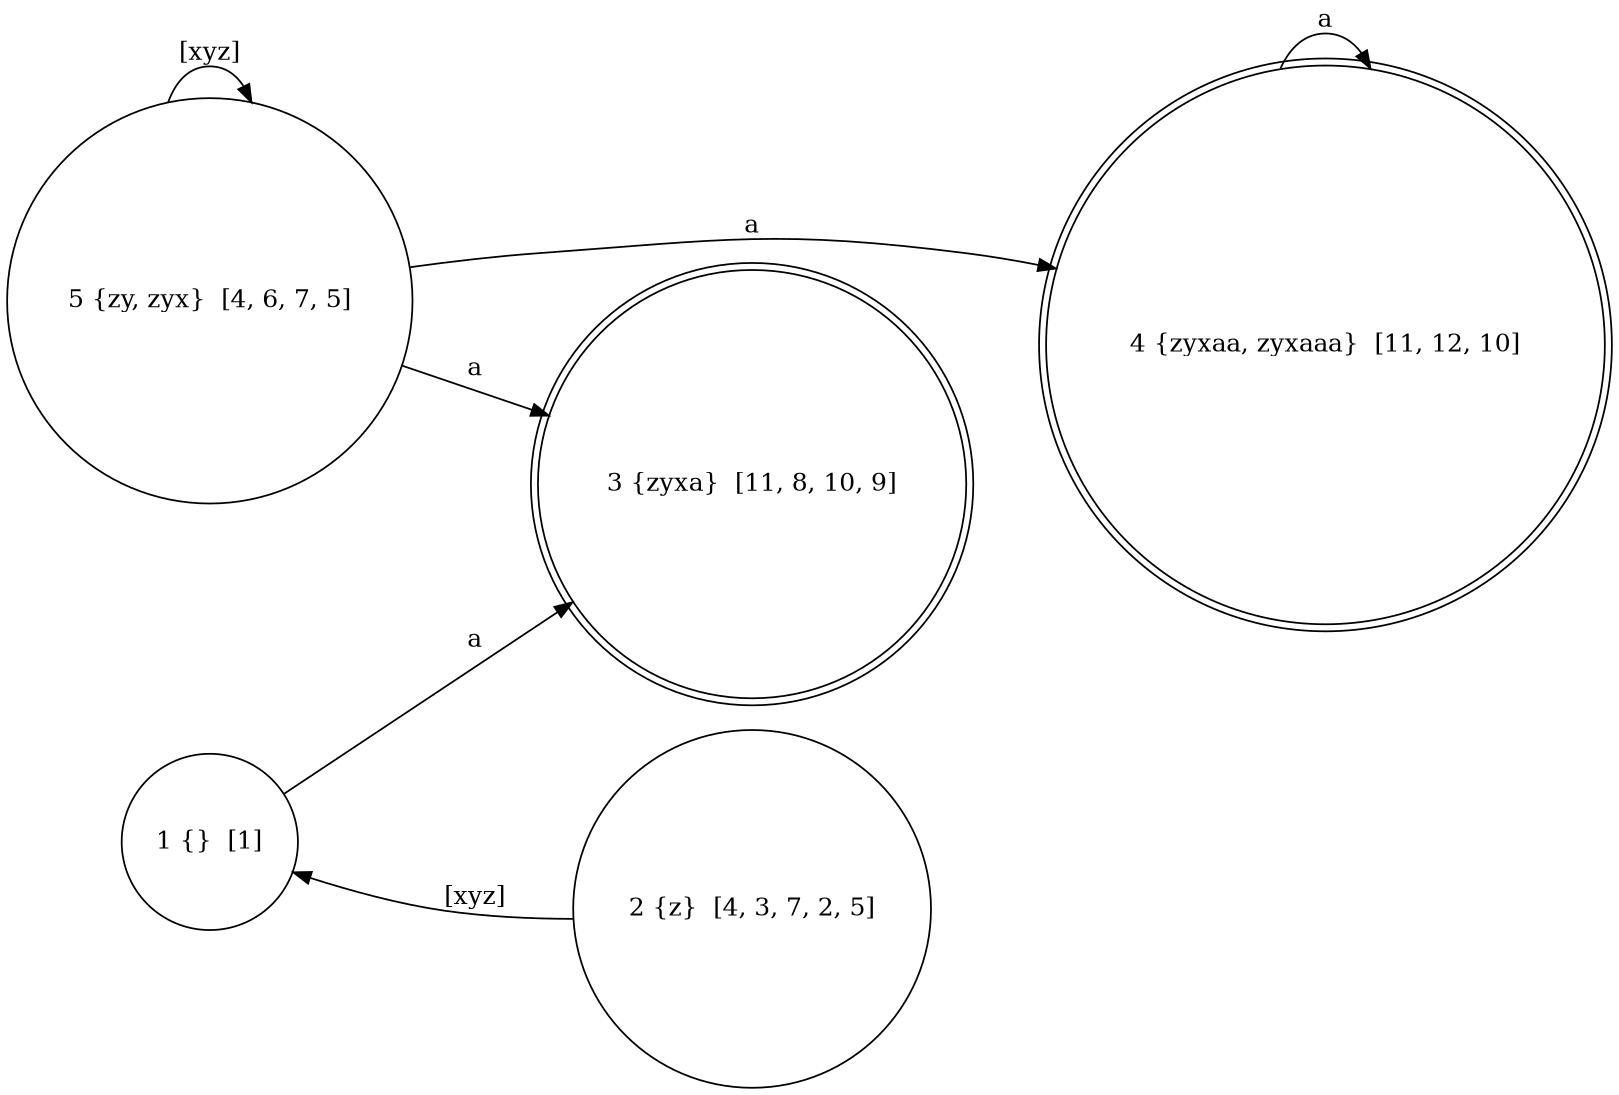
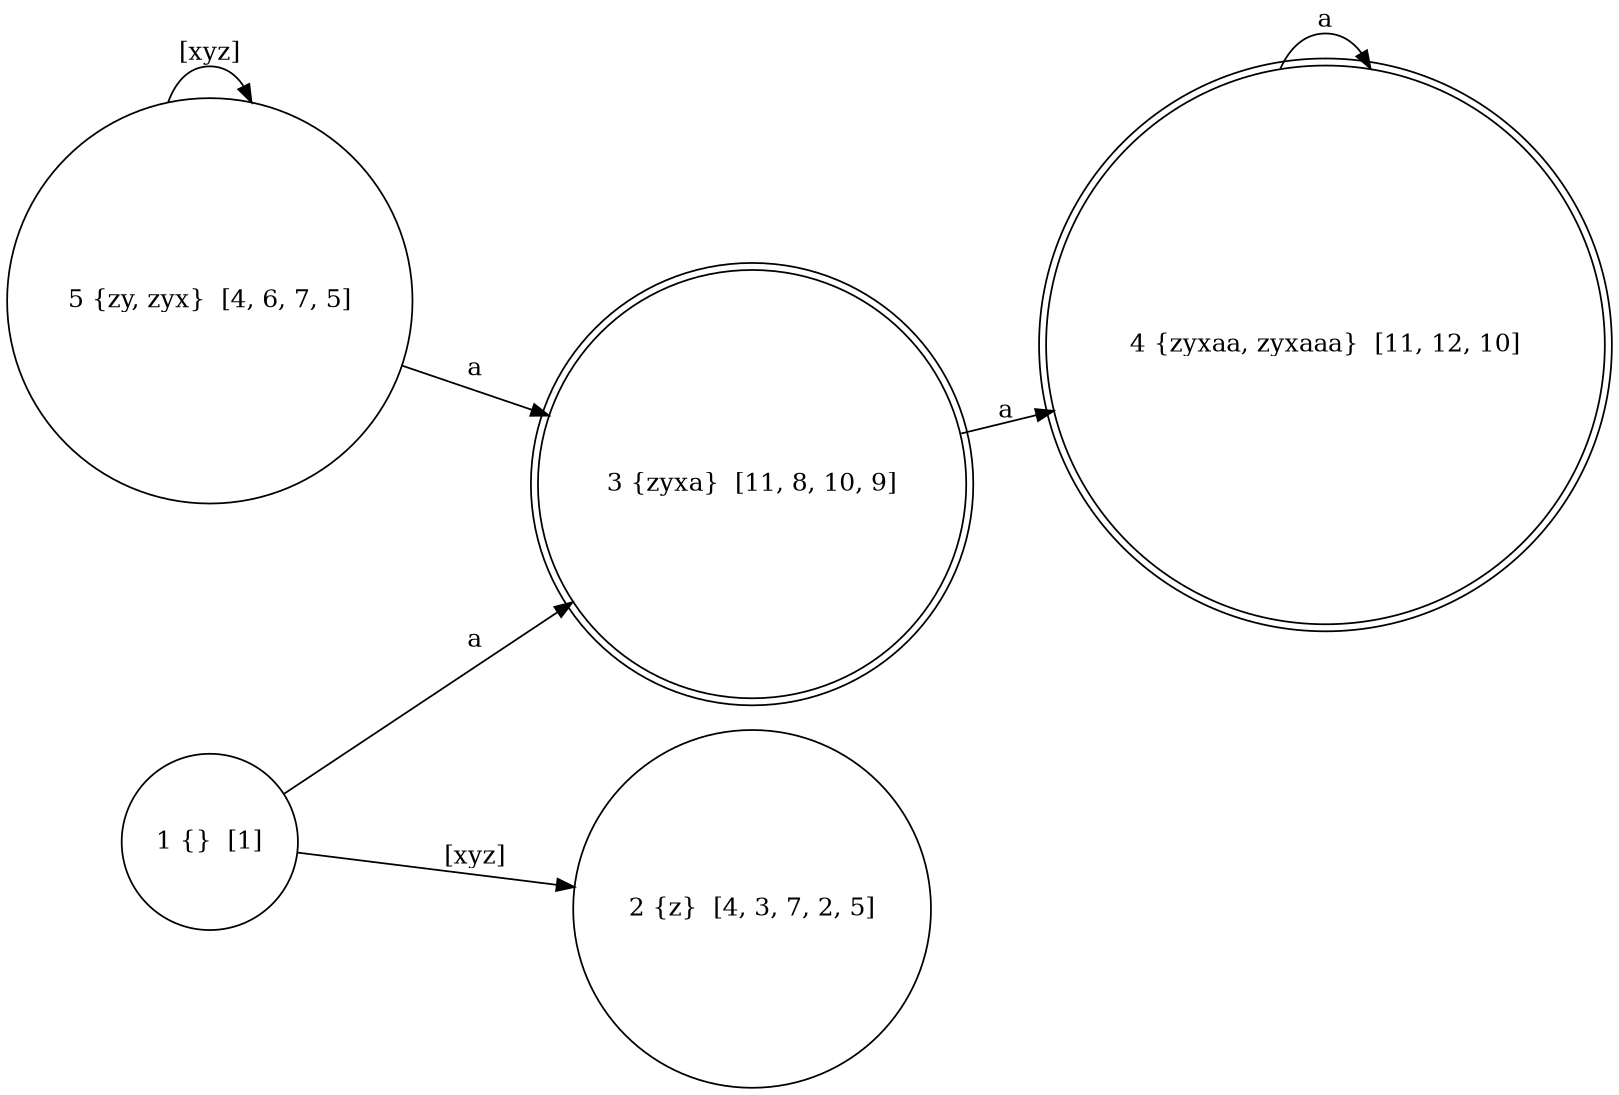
(725, 240) -> (999, 424)
(440, 910) -> (427, 869)
